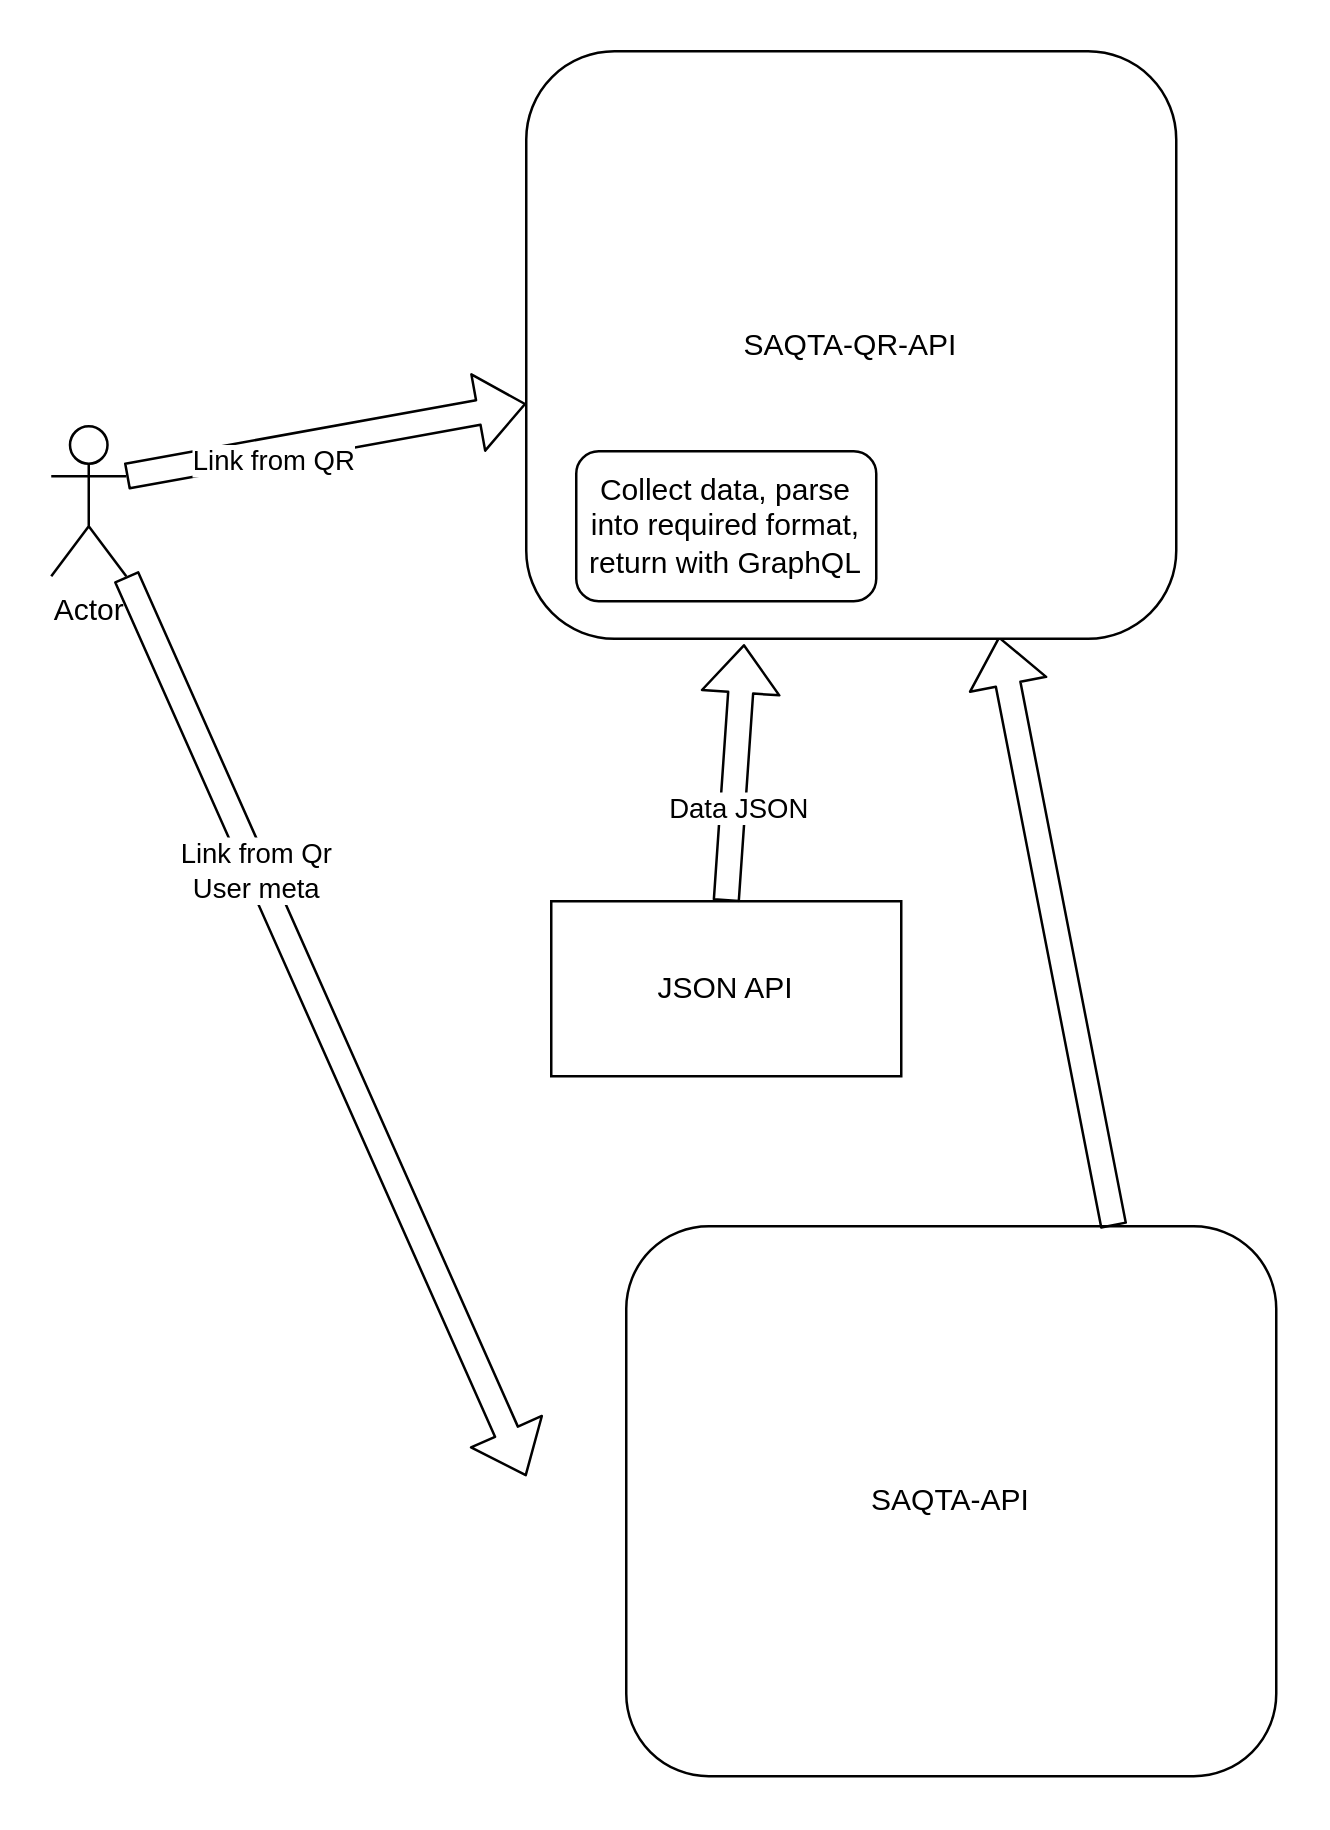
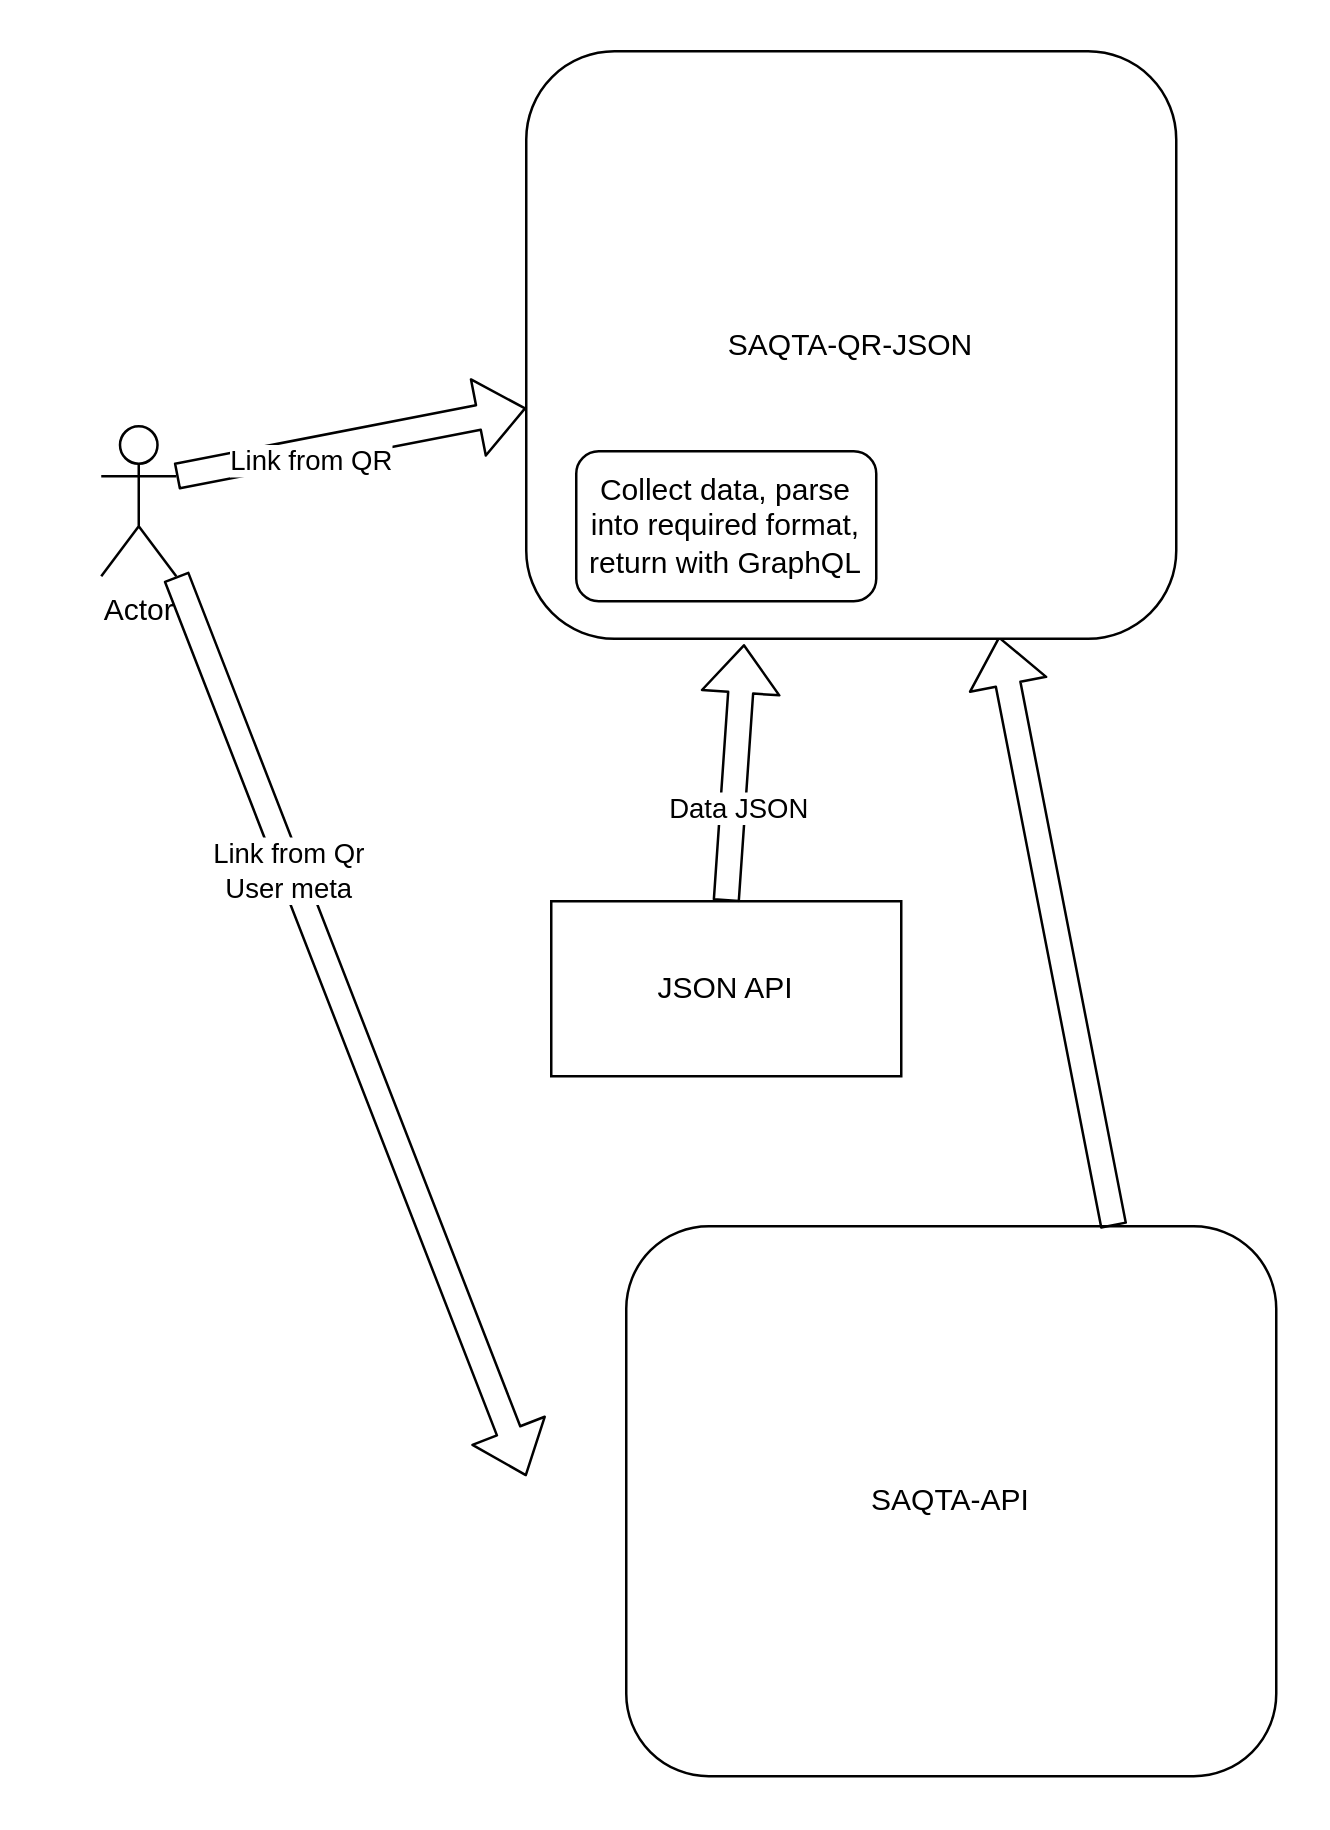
(851, 346) -> (851, 346)
(89, 501) -> (139, 501)
